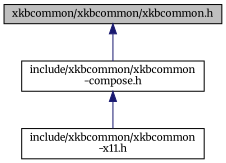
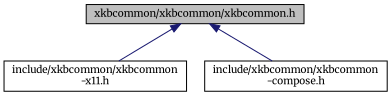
(113, 115) -> (145, 45)
